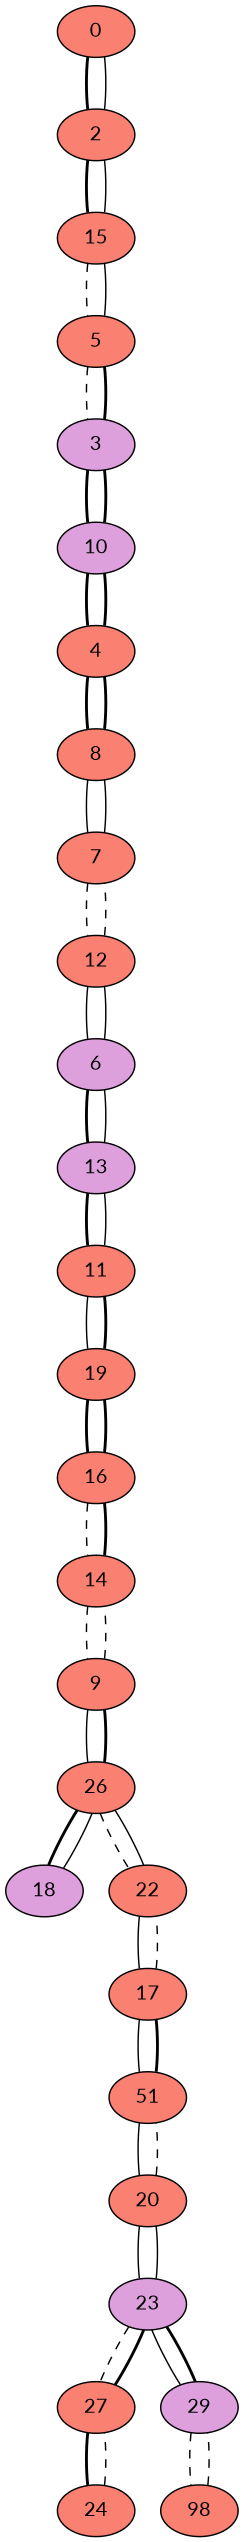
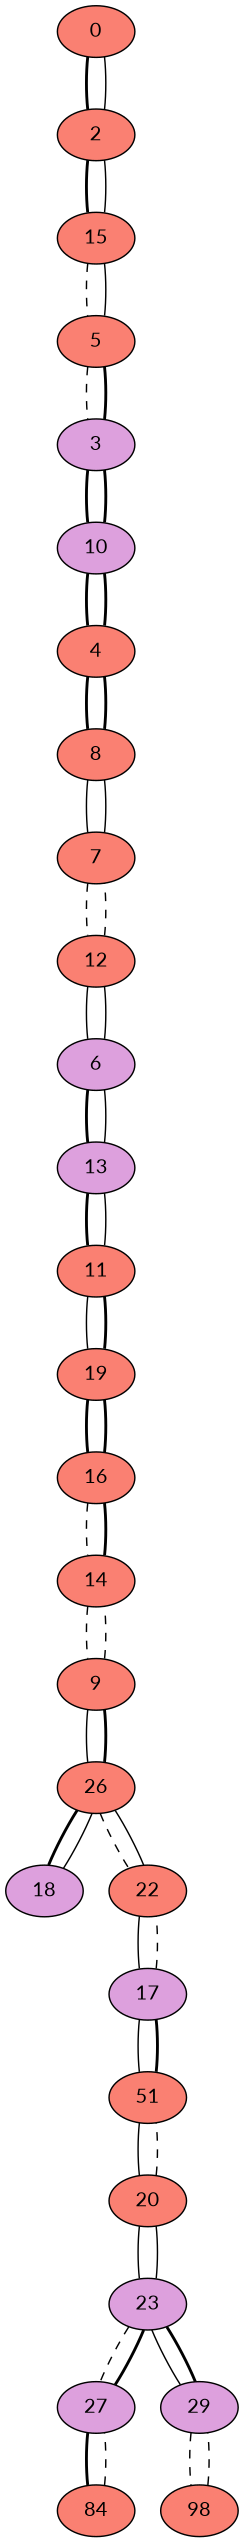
(148, 1994) -> (148, 1994)
(96, 2407) -> (96, 2407)
(96, 2511) -> (96, 2511)
